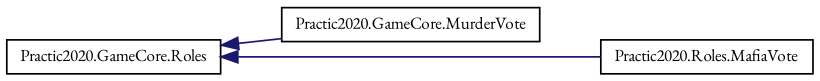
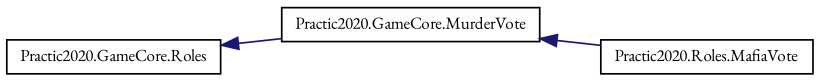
(419, 57) -> (579, 43)
